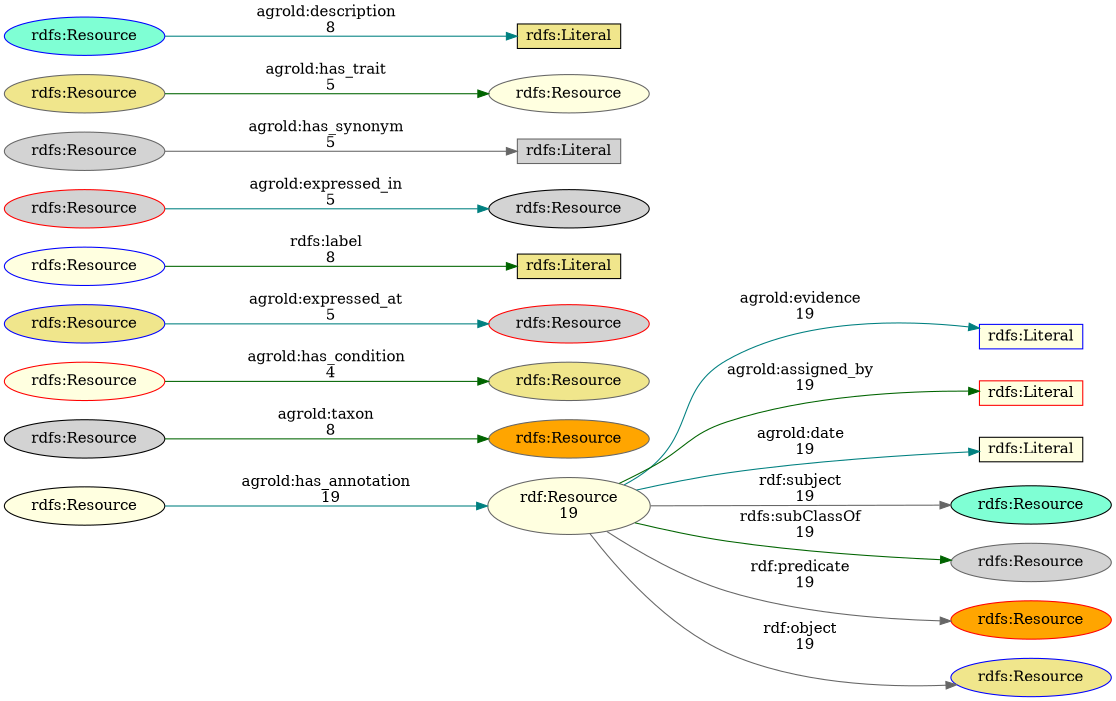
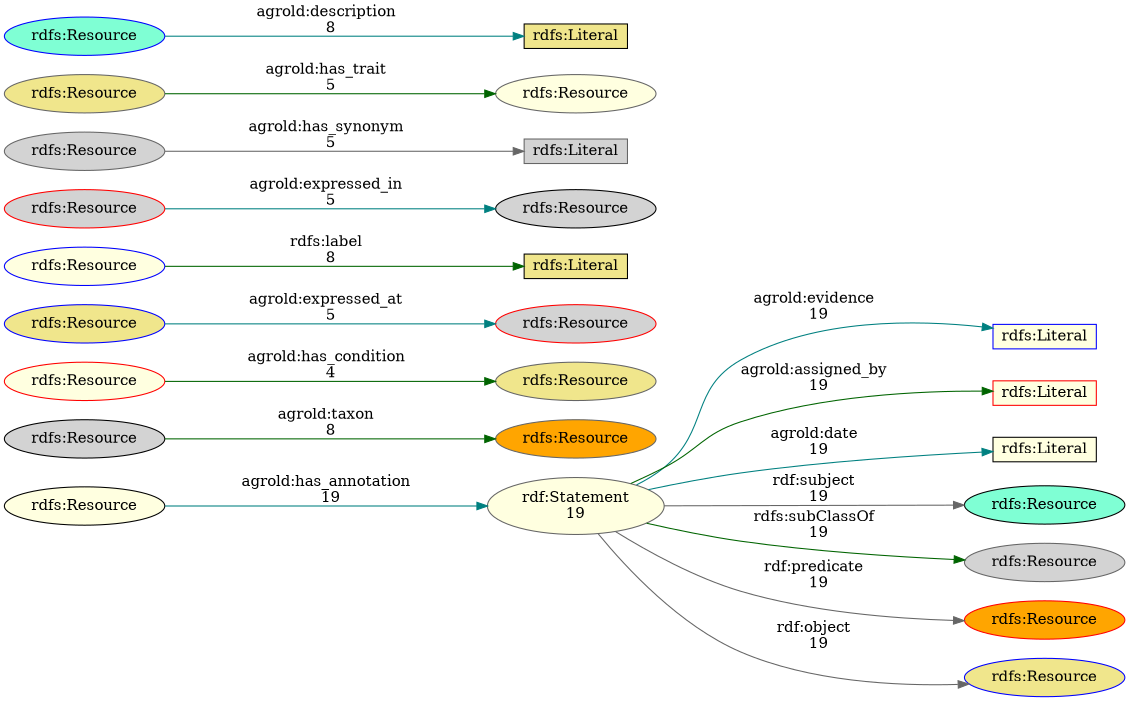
(569, 506) -> (576, 506)
